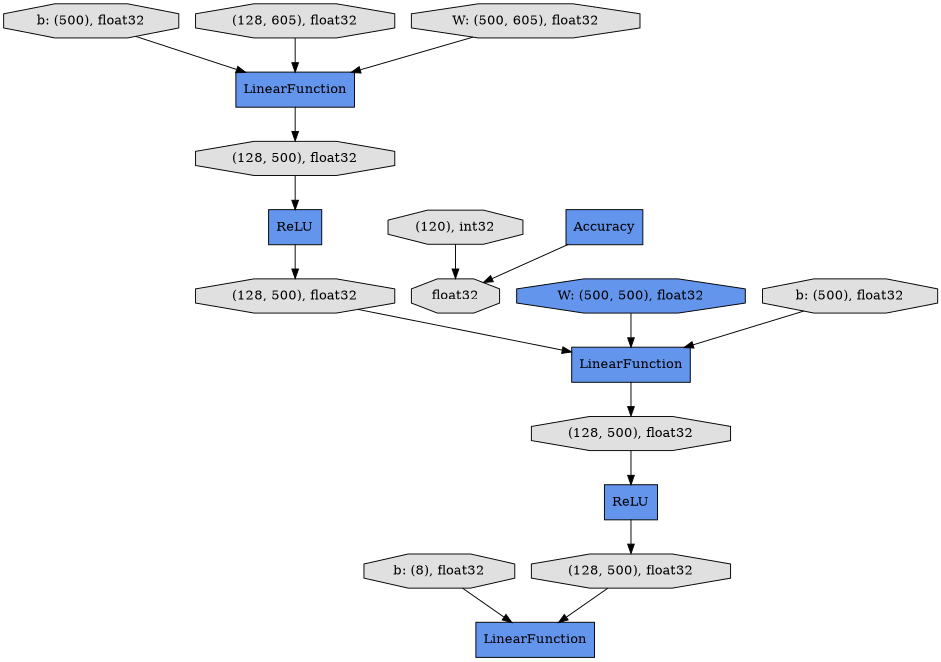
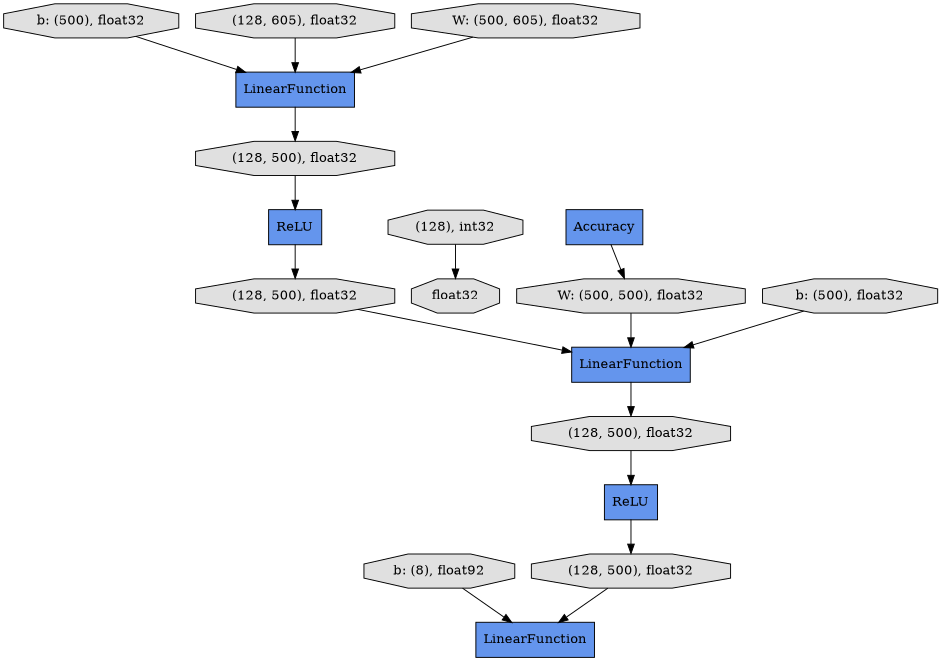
(455, 227) -> (455, 227)
(530, 261) -> (616, 257)
(631, 296) -> (631, 296)
(439, 571) -> (439, 571)
